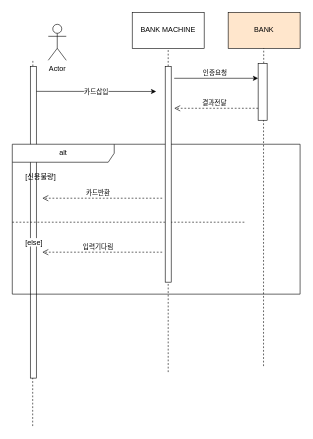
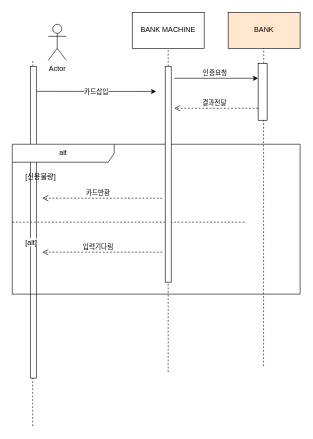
(37, 243) -> (35, 243)
